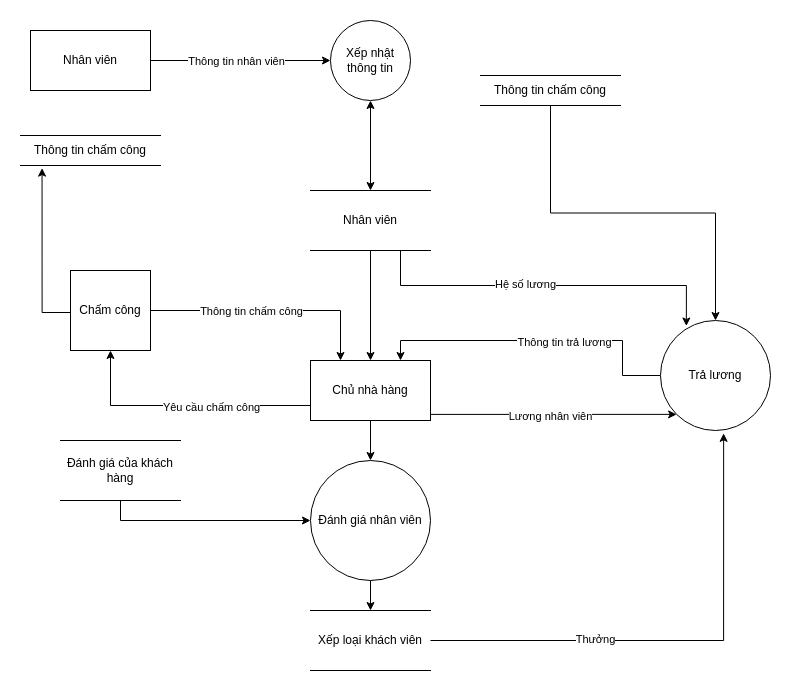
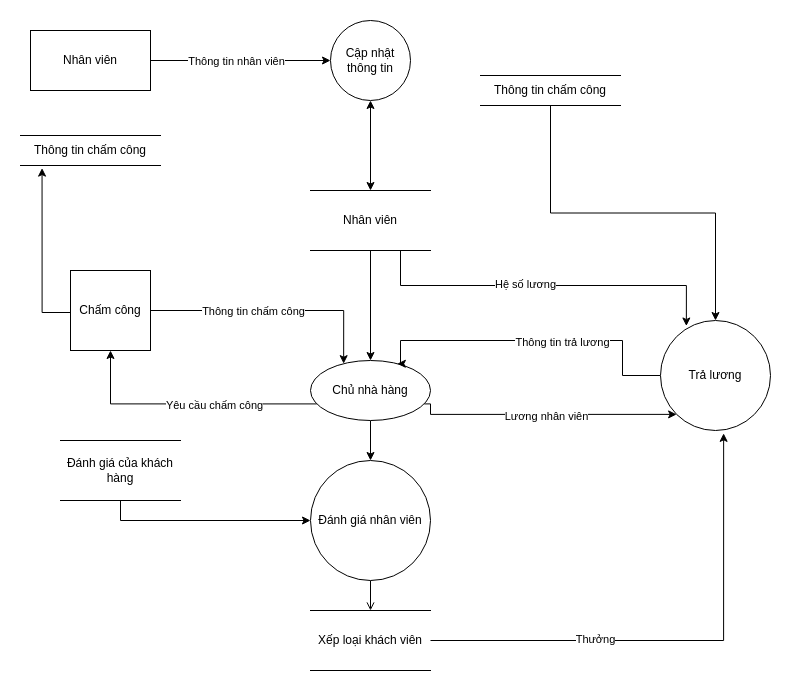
(371, 61) -> (371, 61)
(371, 391) -> (371, 391)
(371, 602) -> (371, 604)
